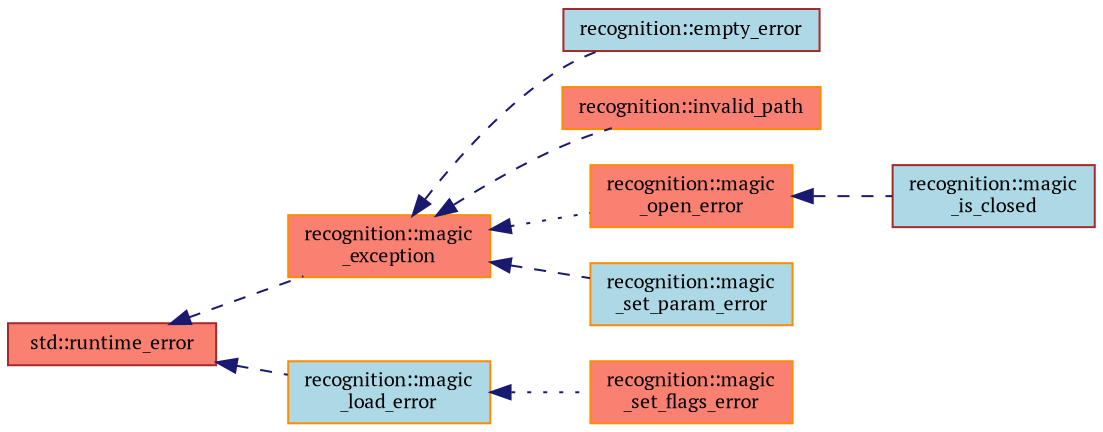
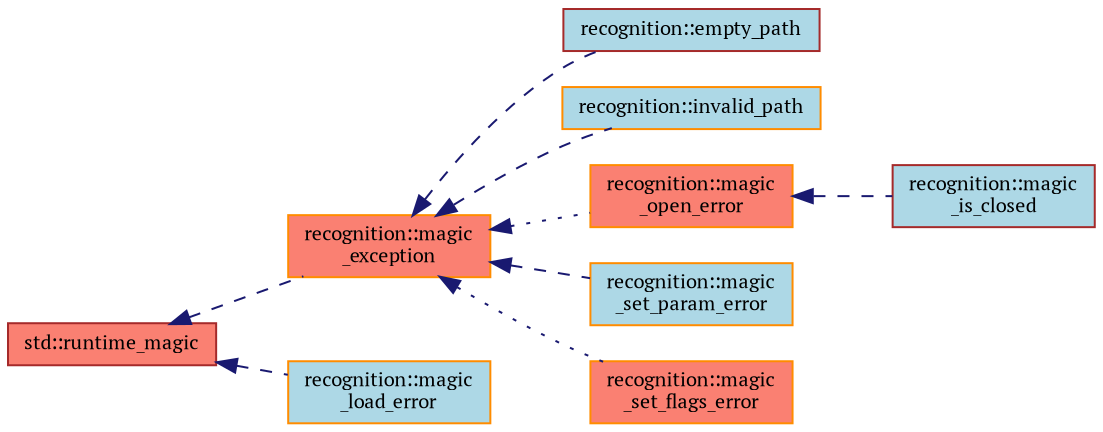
(691, 30) -> (691, 30)
(691, 108) -> (691, 108)
(112, 344) -> (112, 344)
(551, 392) -> (529, 328)
